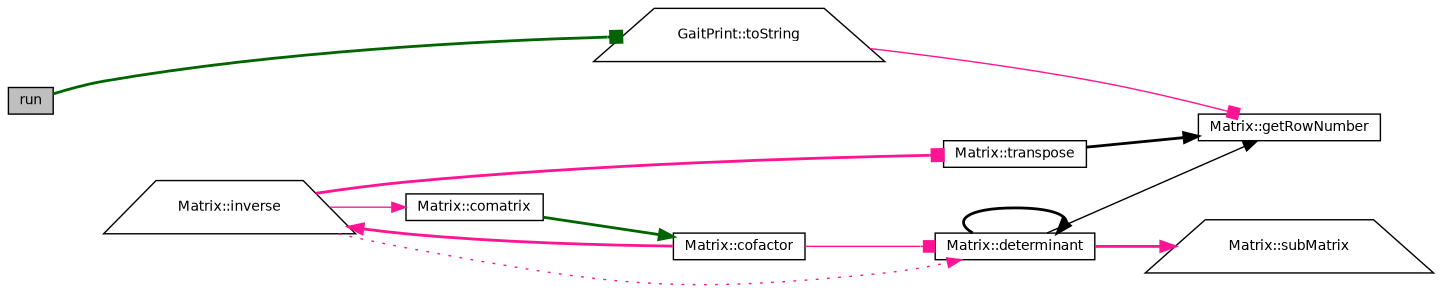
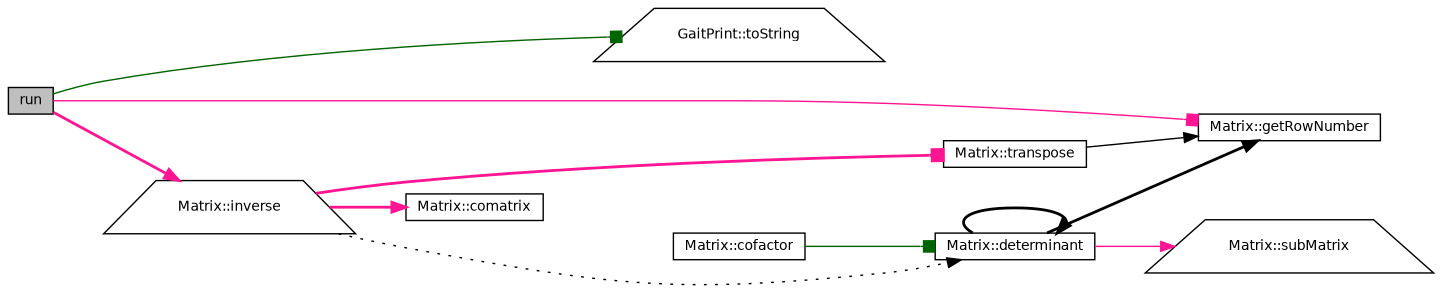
(329, 53) -> (329, 53)
(1049, 73) -> (619, 101)
(1135, 142) -> (1135, 142)
(1146, 190) -> (1146, 190)
(361, 207) -> (361, 207)
(601, 226) -> none
(518, 242) -> (110, 143)
(863, 246) -> (863, 246)
(1128, 246) -> (1128, 246)
(641, 283) -> (641, 283)
